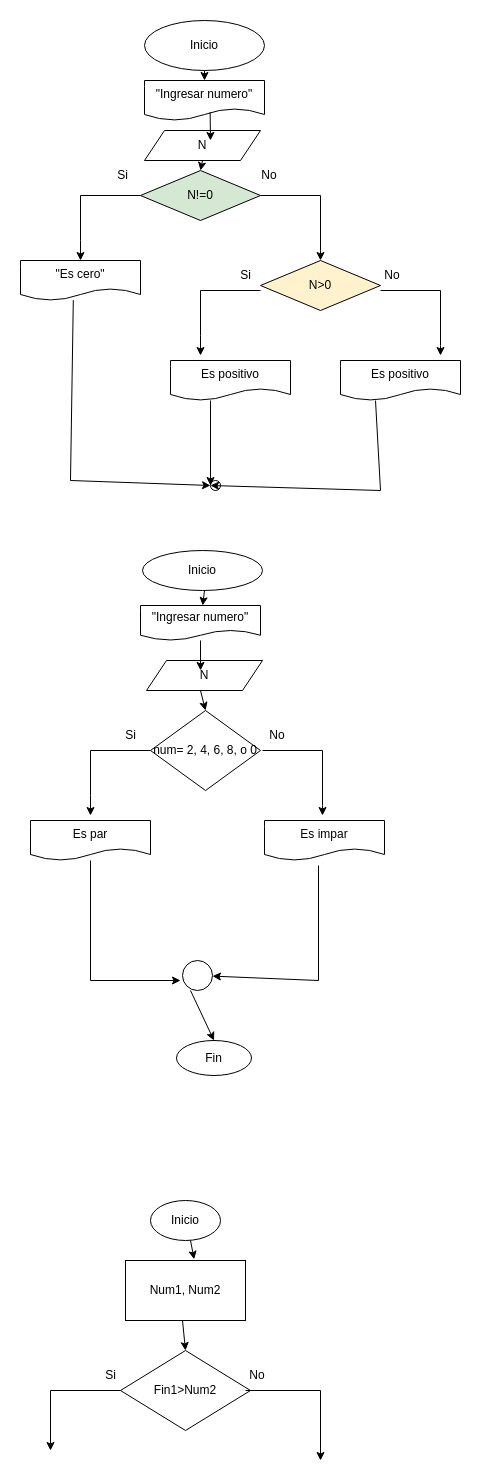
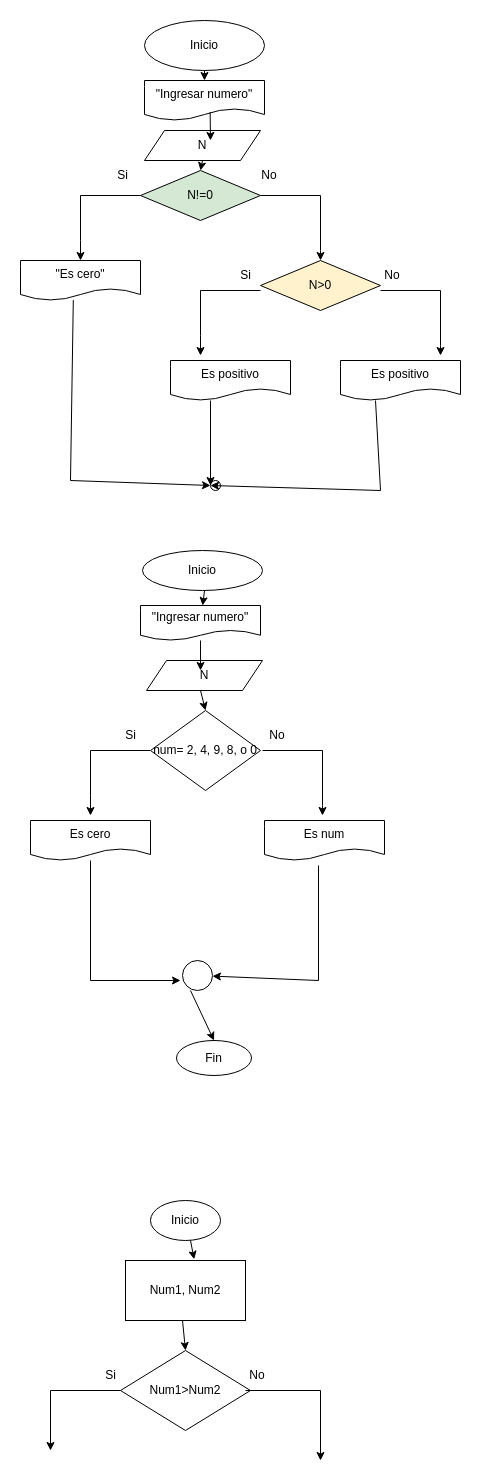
(206, 751) -> (206, 751)
(91, 835) -> (91, 835)
(325, 835) -> (325, 835)
(186, 1391) -> (186, 1391)
